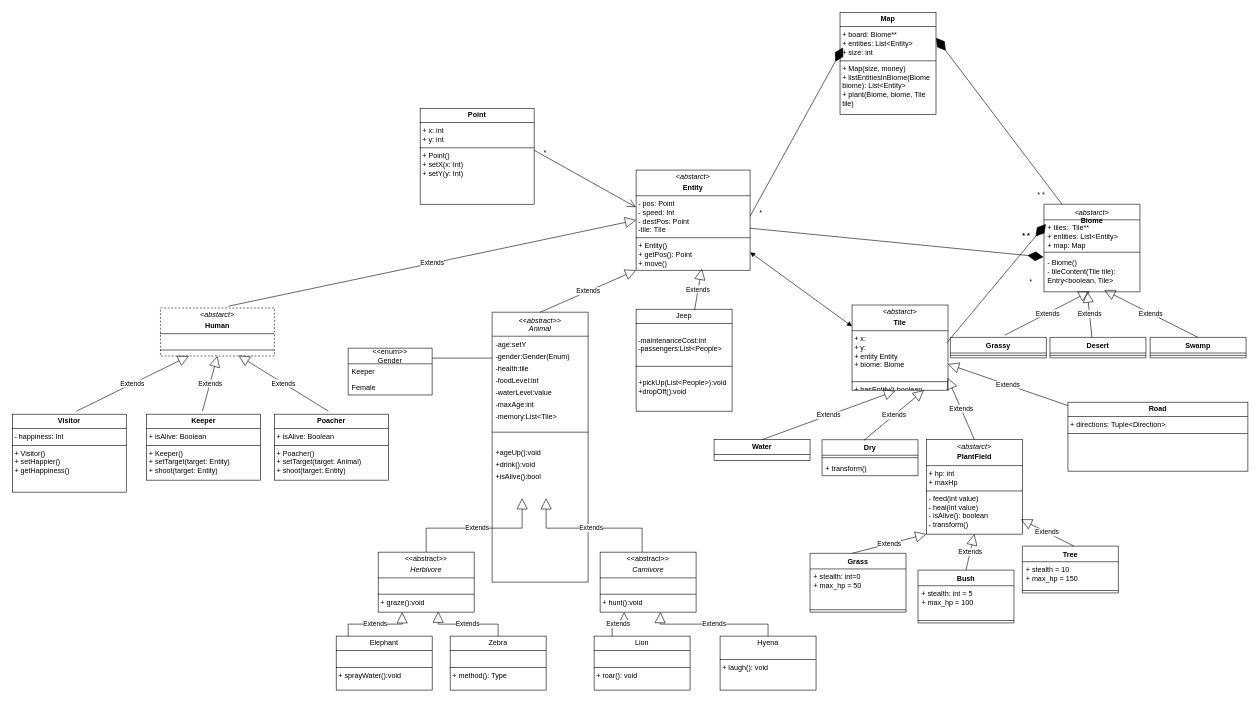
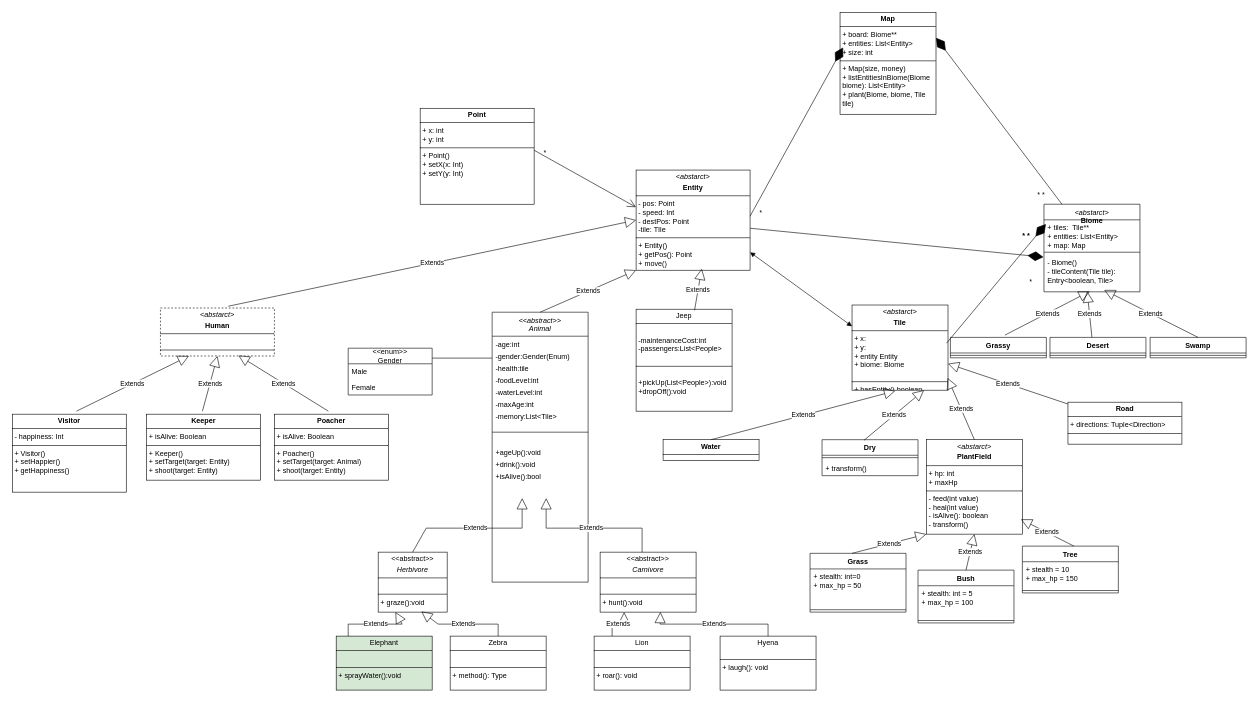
(513, 344) -> (510, 344)
(364, 372) -> (359, 372)
(527, 392) -> (523, 392)
(1158, 437) -> (1125, 423)
(762, 450) -> (711, 450)
(426, 582) -> (413, 582)
(384, 663) -> (384, 663)
